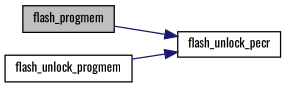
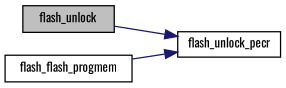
(69, 19) -> (69, 19)
(69, 69) -> (69, 69)
